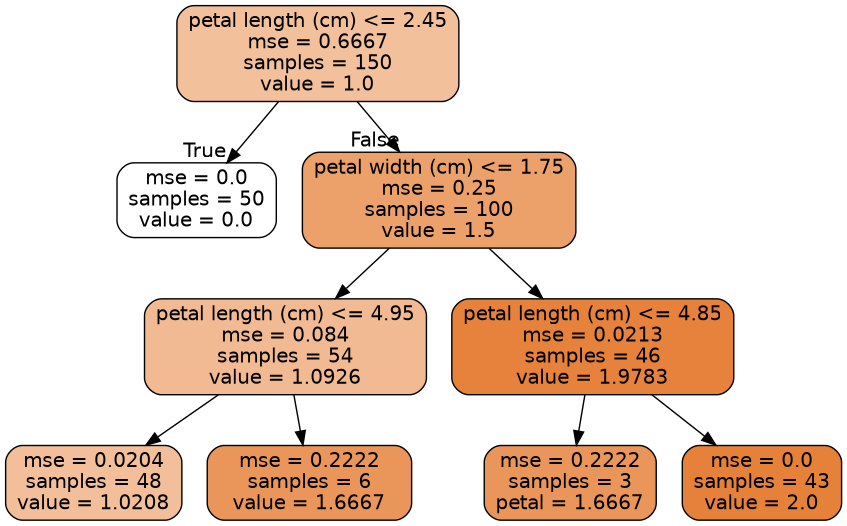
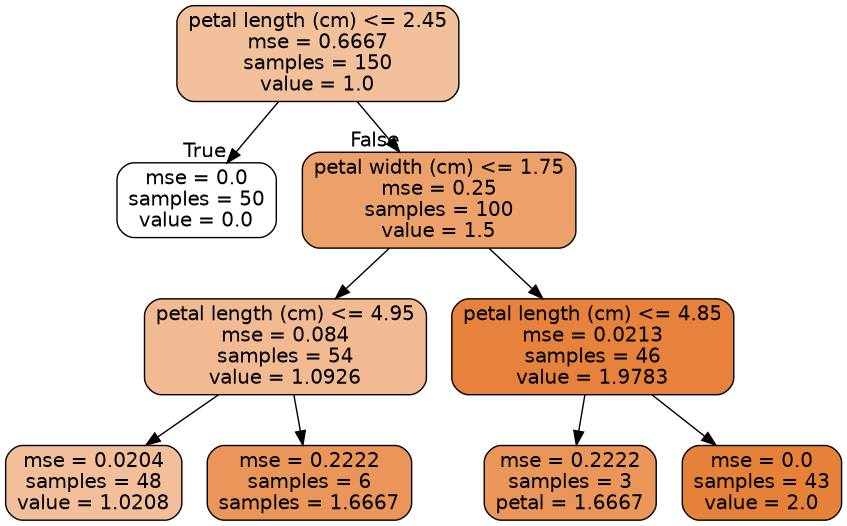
(309, 483) -> (309, 483)
